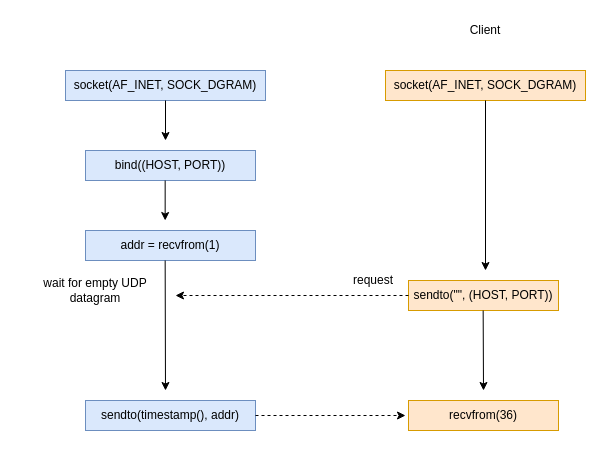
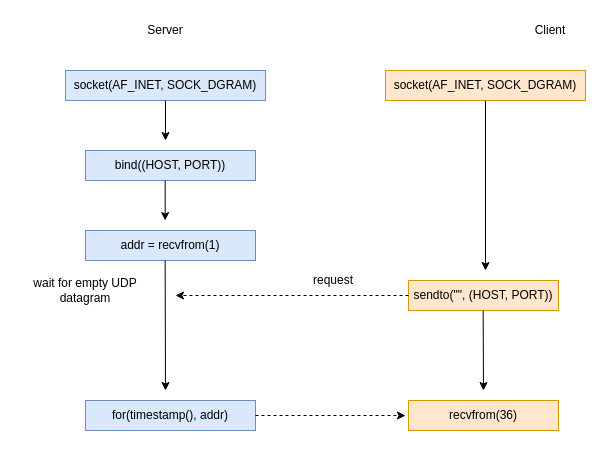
none -> (166, 31)
(486, 31) -> (551, 31)
(374, 281) -> (334, 281)
(96, 291) -> (86, 291)
(171, 416) -> (171, 416)
